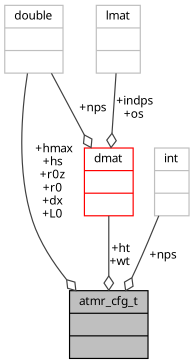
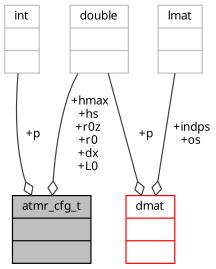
(92, 108) -> (145, 134)
(109, 246) -> none
(162, 256) -> (32, 134)
